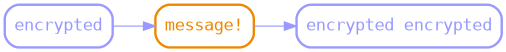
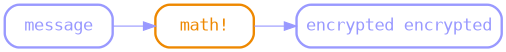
(59, 26) -> (59, 26)
(205, 26) -> (205, 26)
